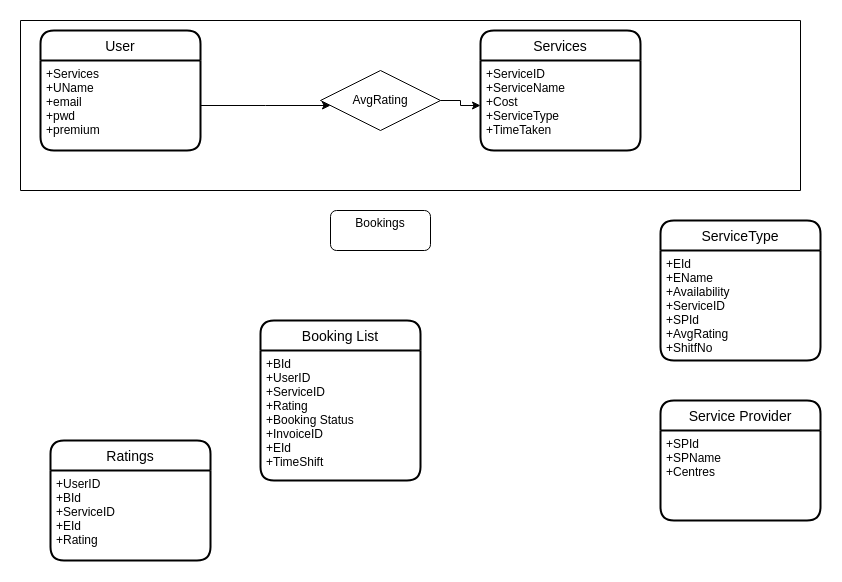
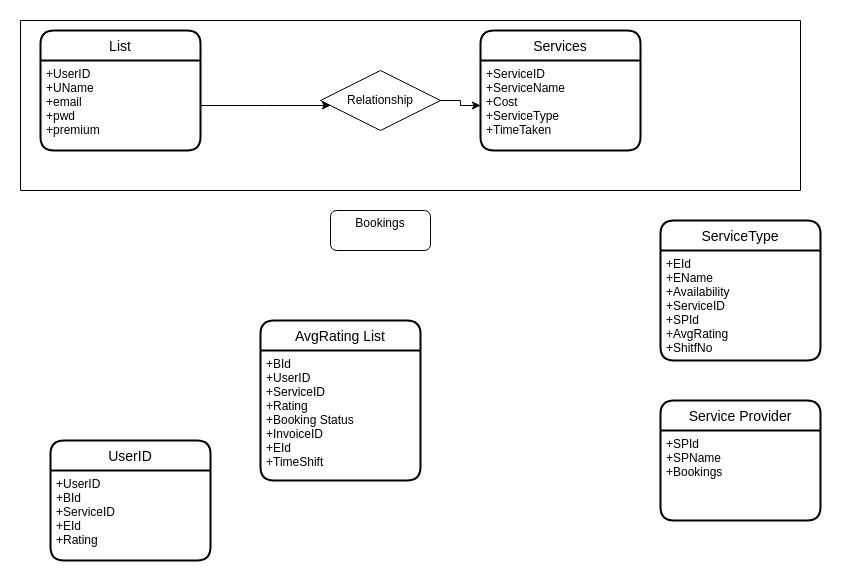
(120, 46) -> (120, 46)
(75, 74) -> (70, 74)
(381, 101) -> (381, 101)
(340, 336) -> (340, 336)
(683, 444) -> (683, 444)
(130, 456) -> (130, 456)
